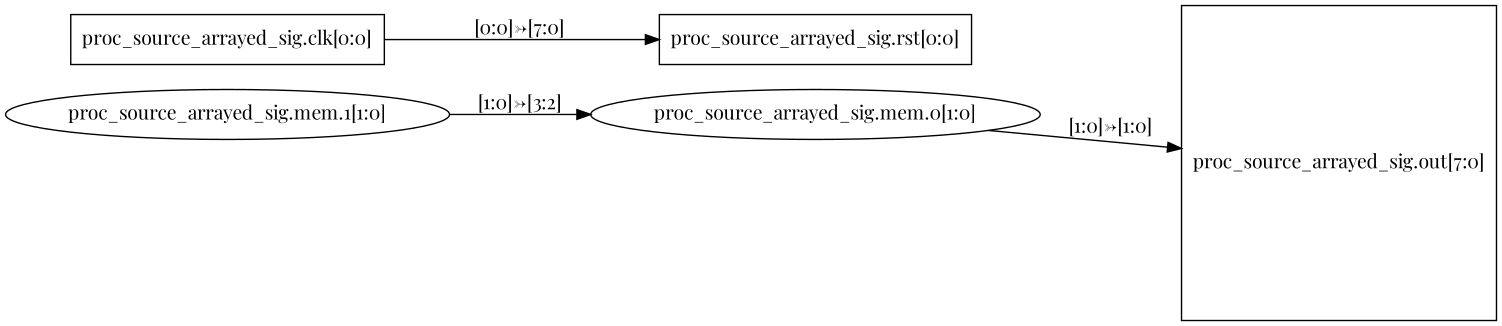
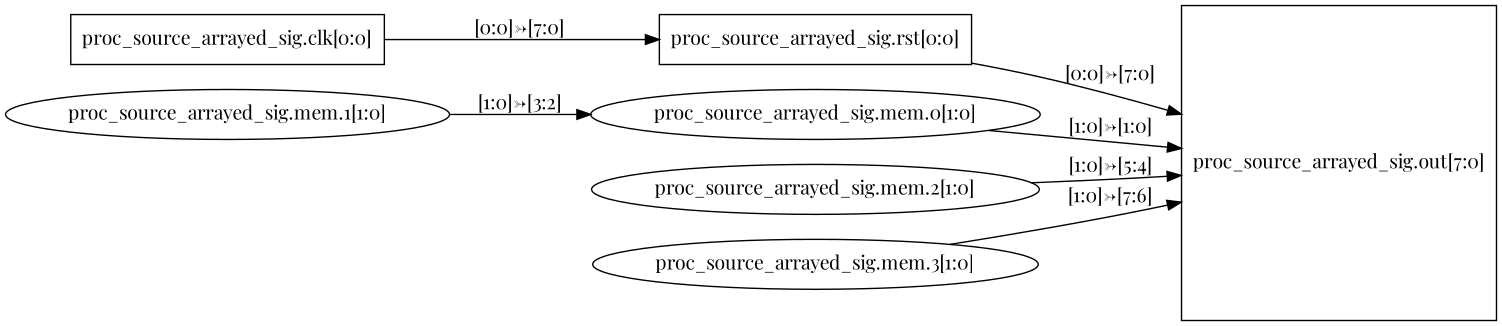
none -> (1070, 84)
none -> (815, 189)
none -> (815, 264)
